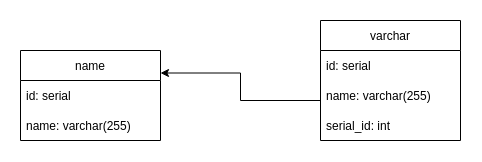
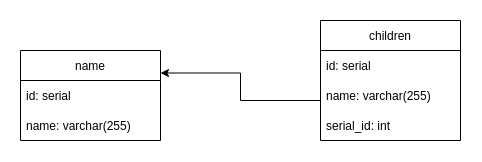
(390, 36) -> (390, 36)
